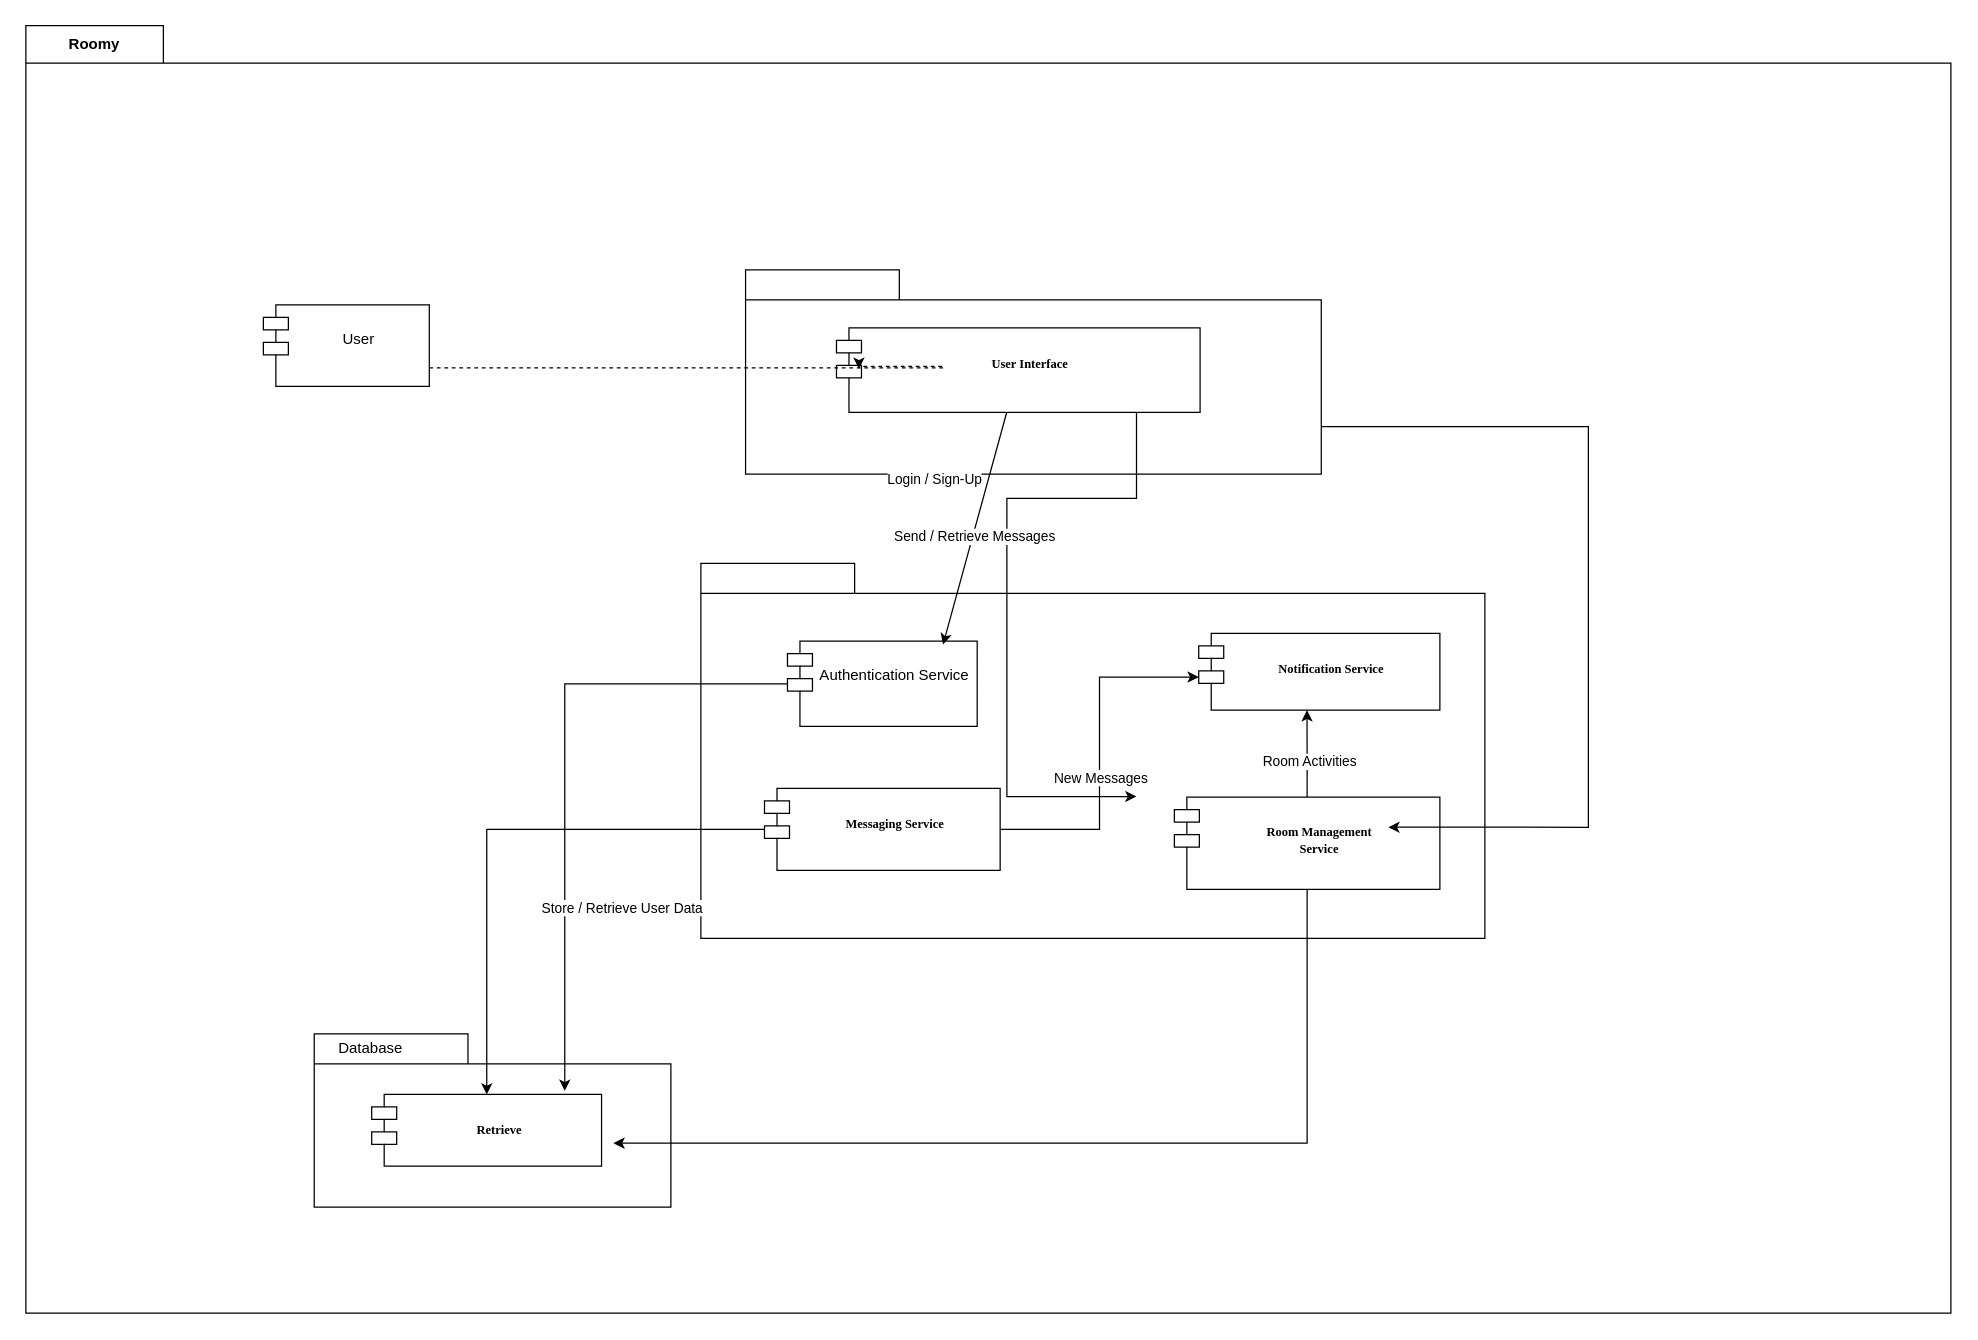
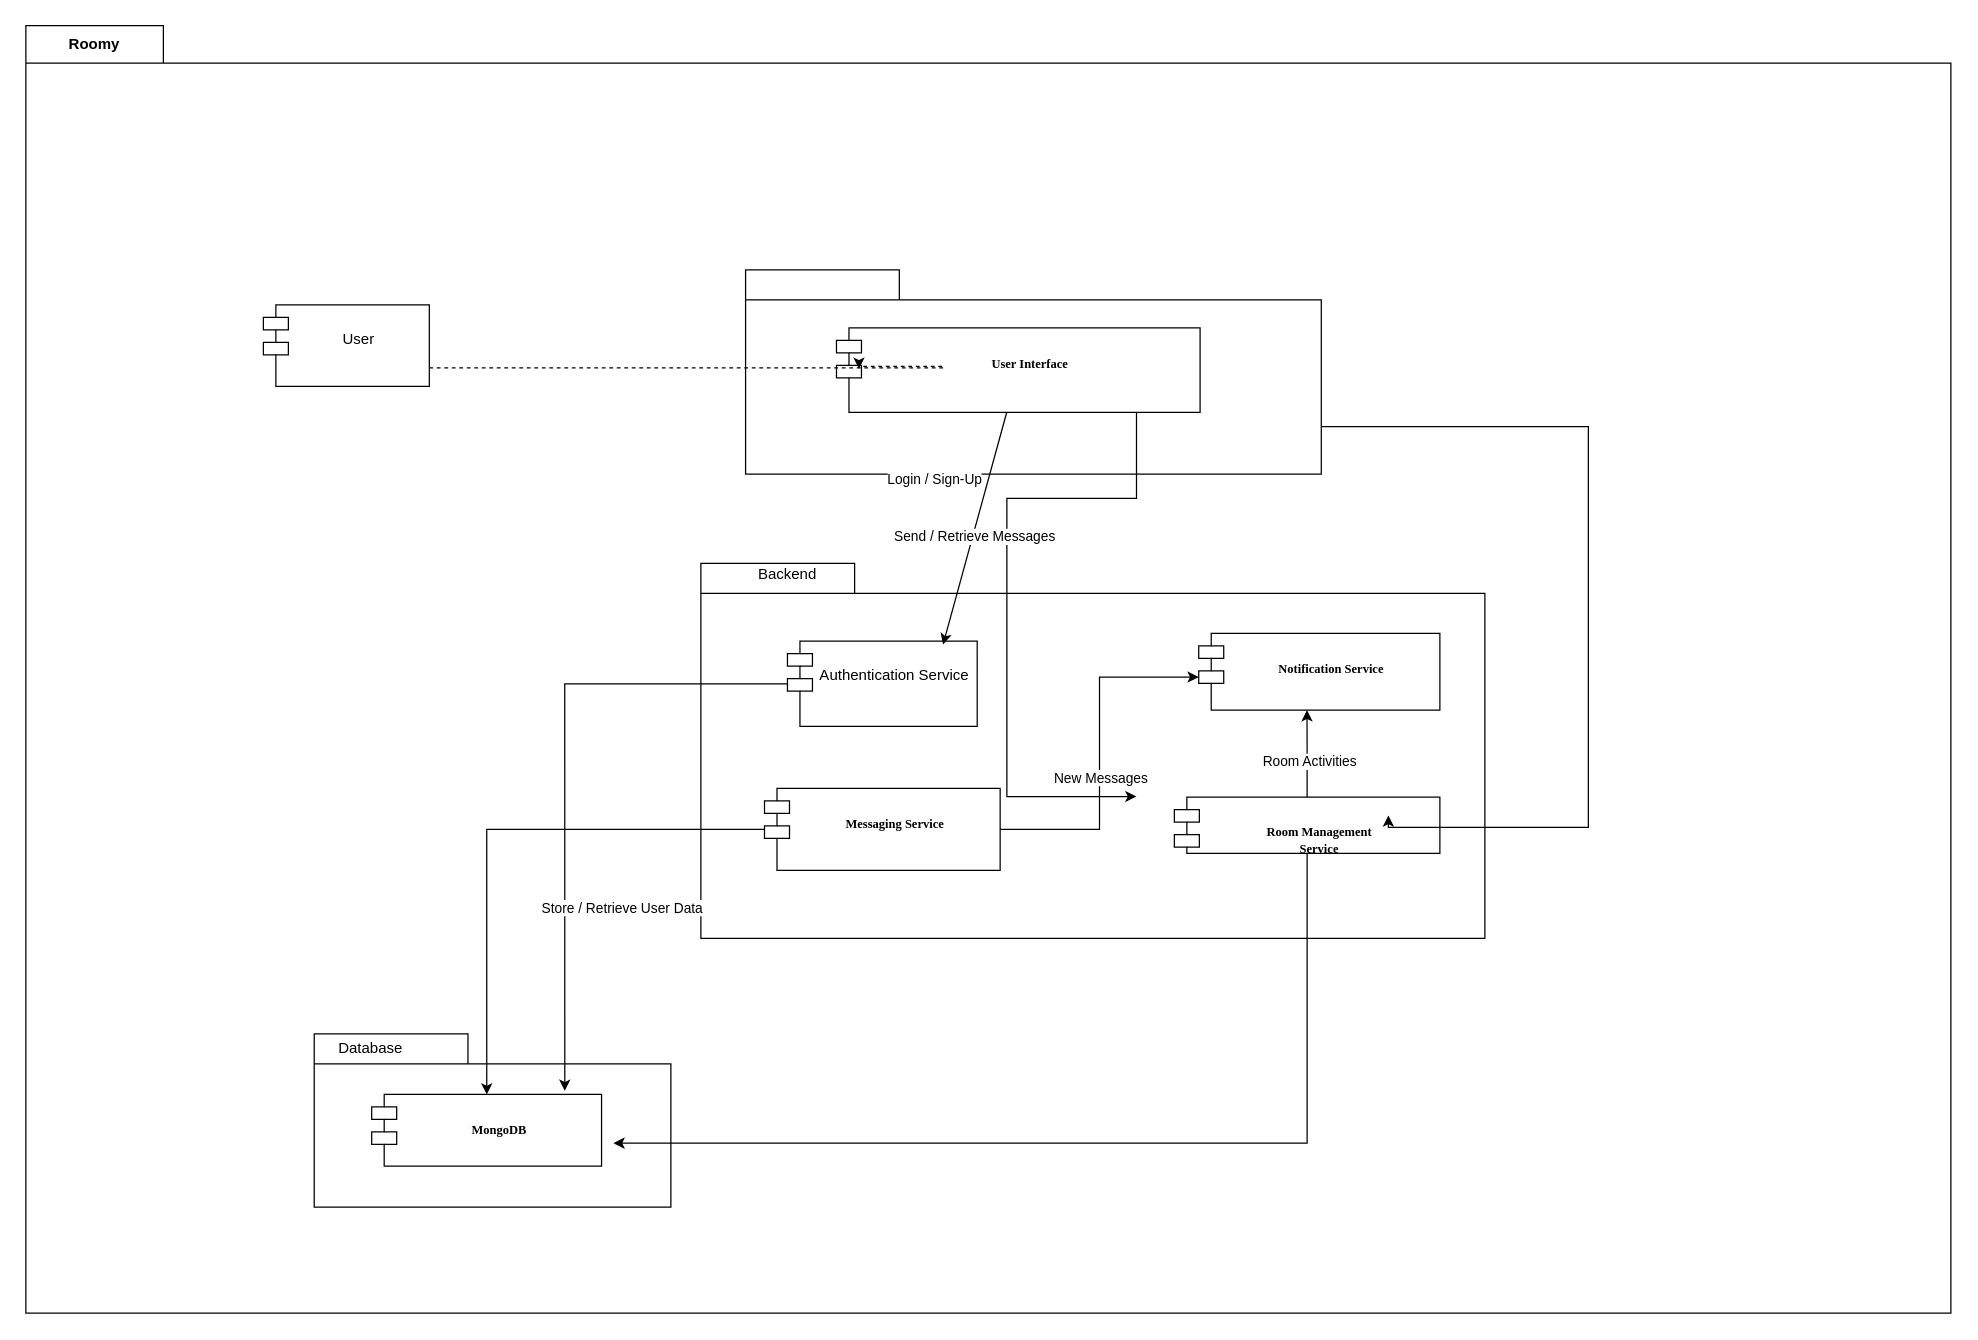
none -> (787, 574)
(1307, 843) -> (1307, 825)
(499, 1112) -> (499, 1112)
